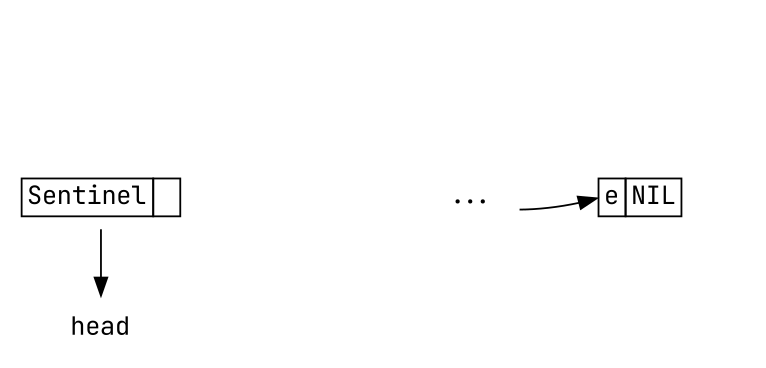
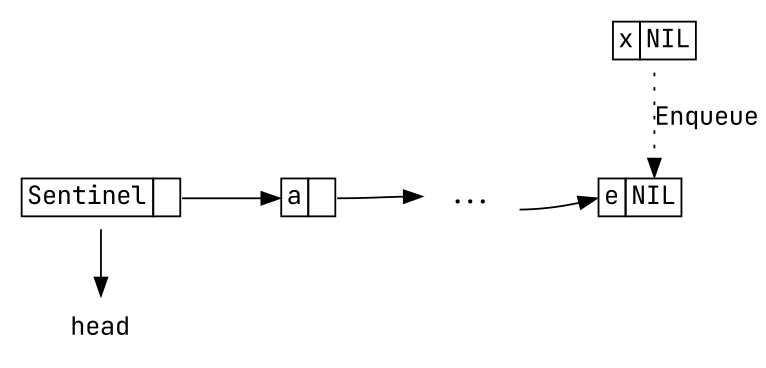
none -> (654, 40)
none -> (308, 197)
